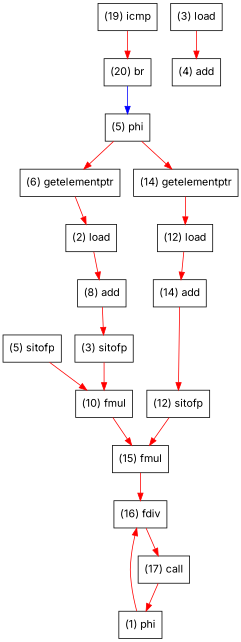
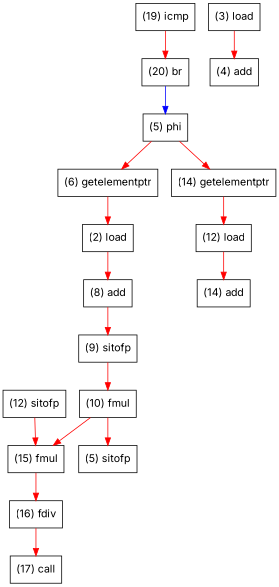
(179, 345) -> none
(104, 349) -> (108, 349)
(65, 374) -> (108, 428)
(140, 625) -> none
